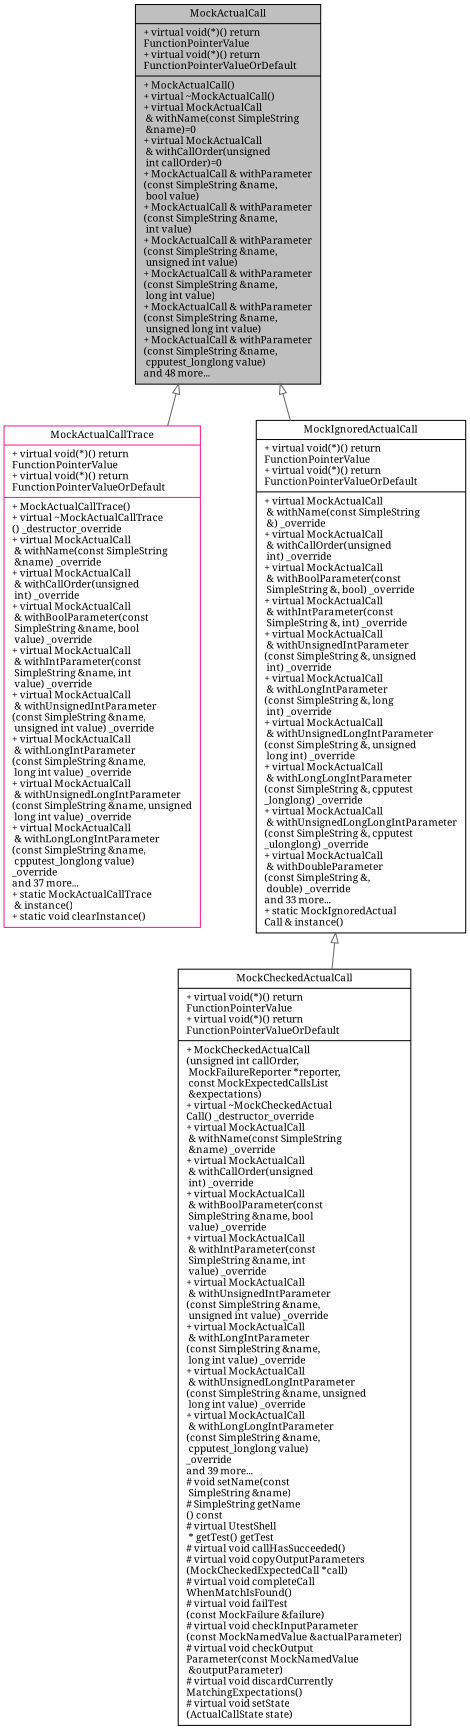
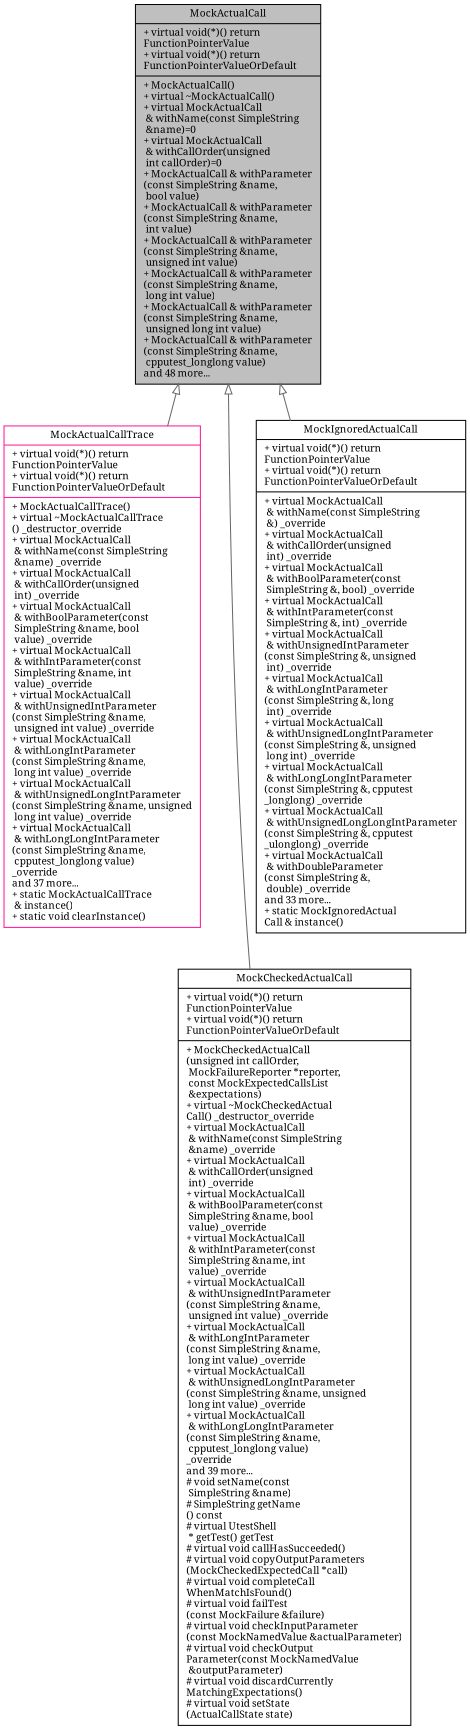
(333, 956) -> (235, 682)
